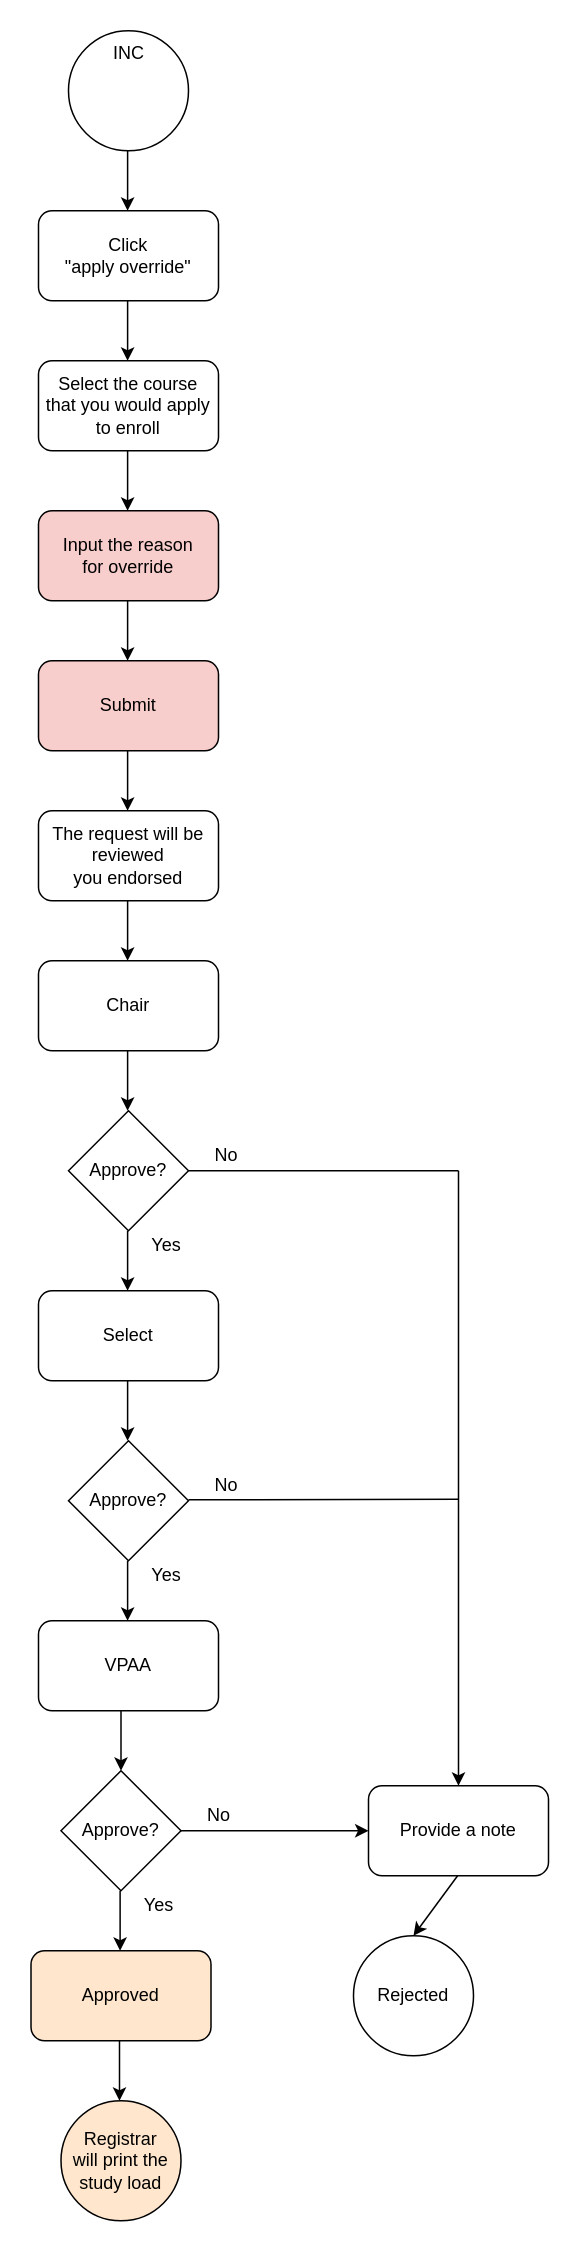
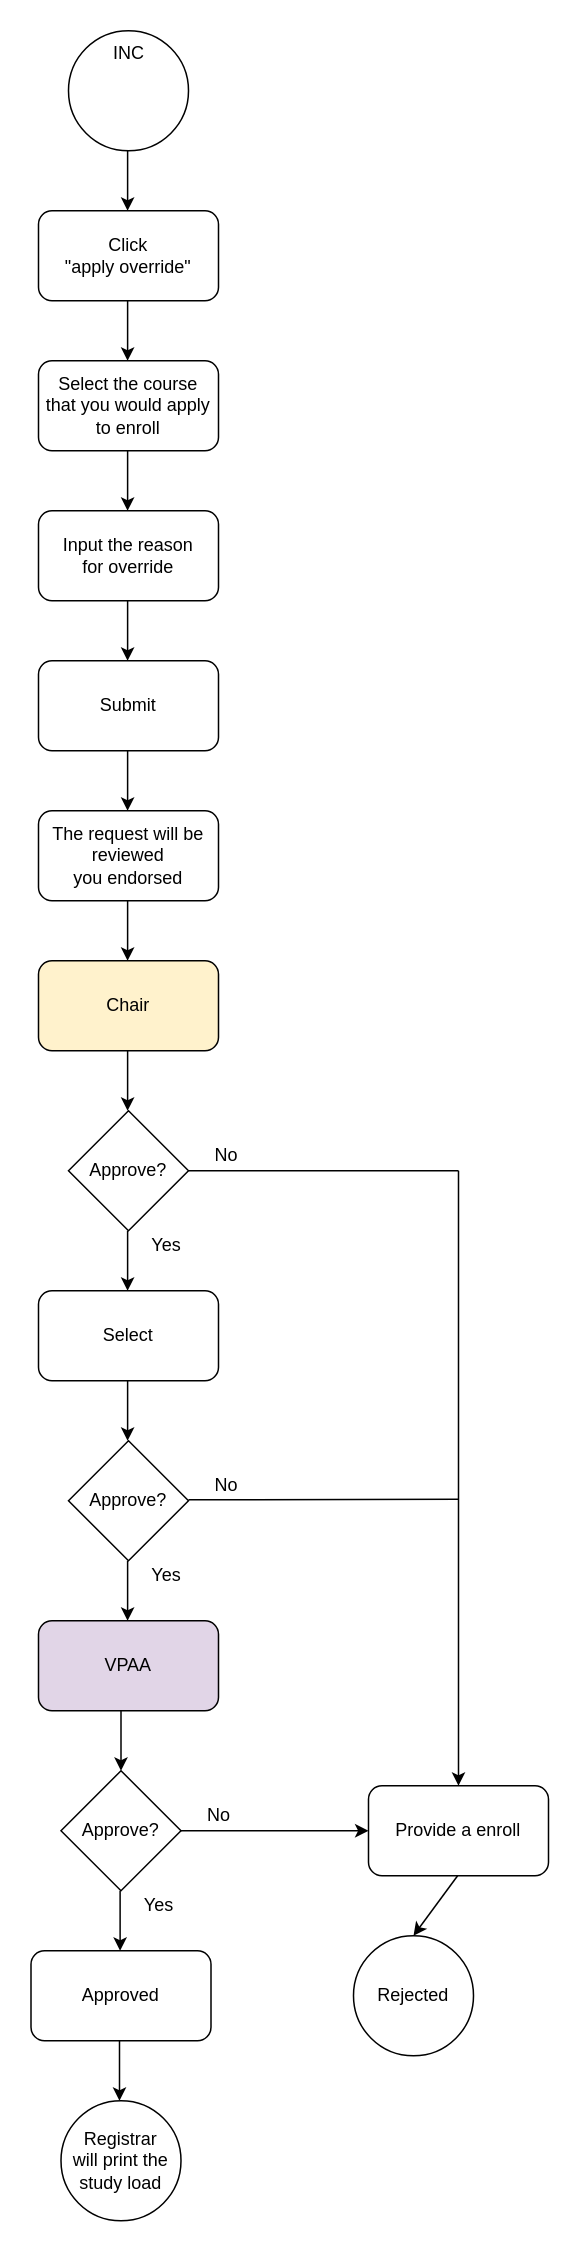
(128, 556) -> (128, 556)
(128, 706) -> (128, 706)
(128, 1006) -> (128, 1006)
(128, 1666) -> (128, 1666)
(458, 1831) -> (458, 1831)
(121, 1996) -> (121, 1996)
(121, 2161) -> (121, 2161)
